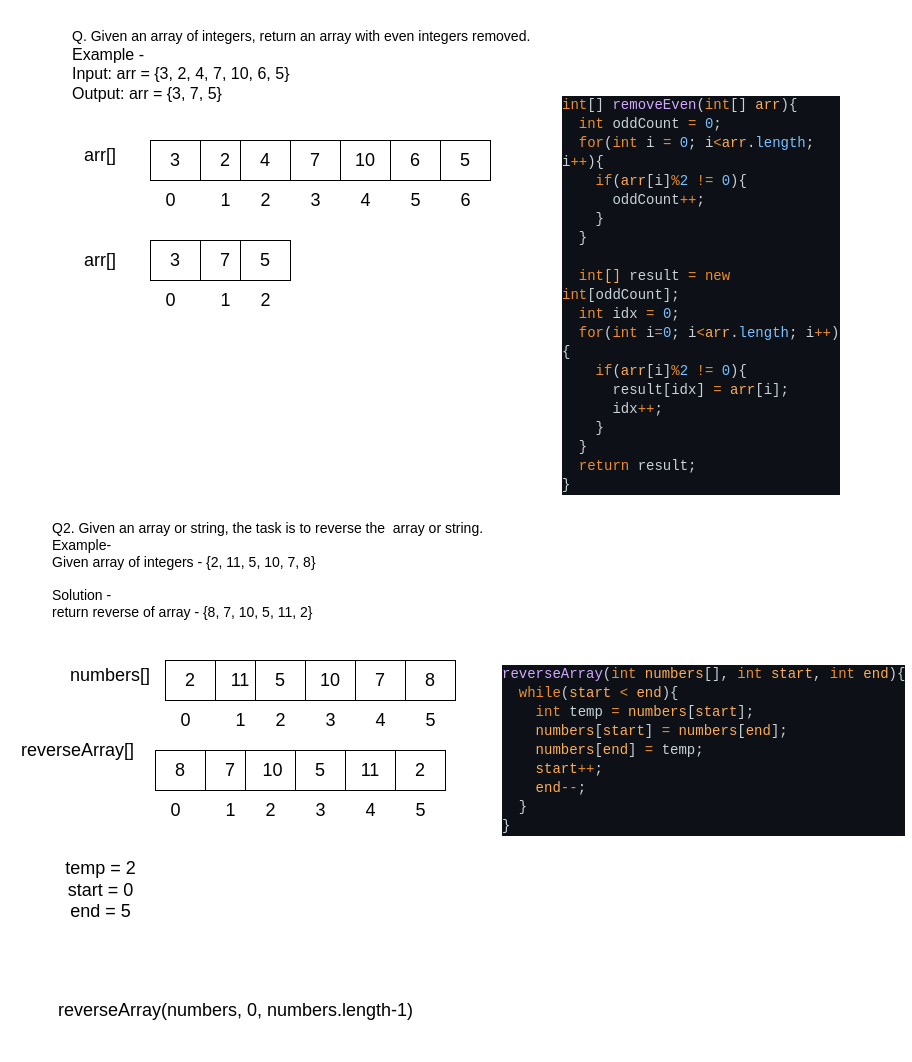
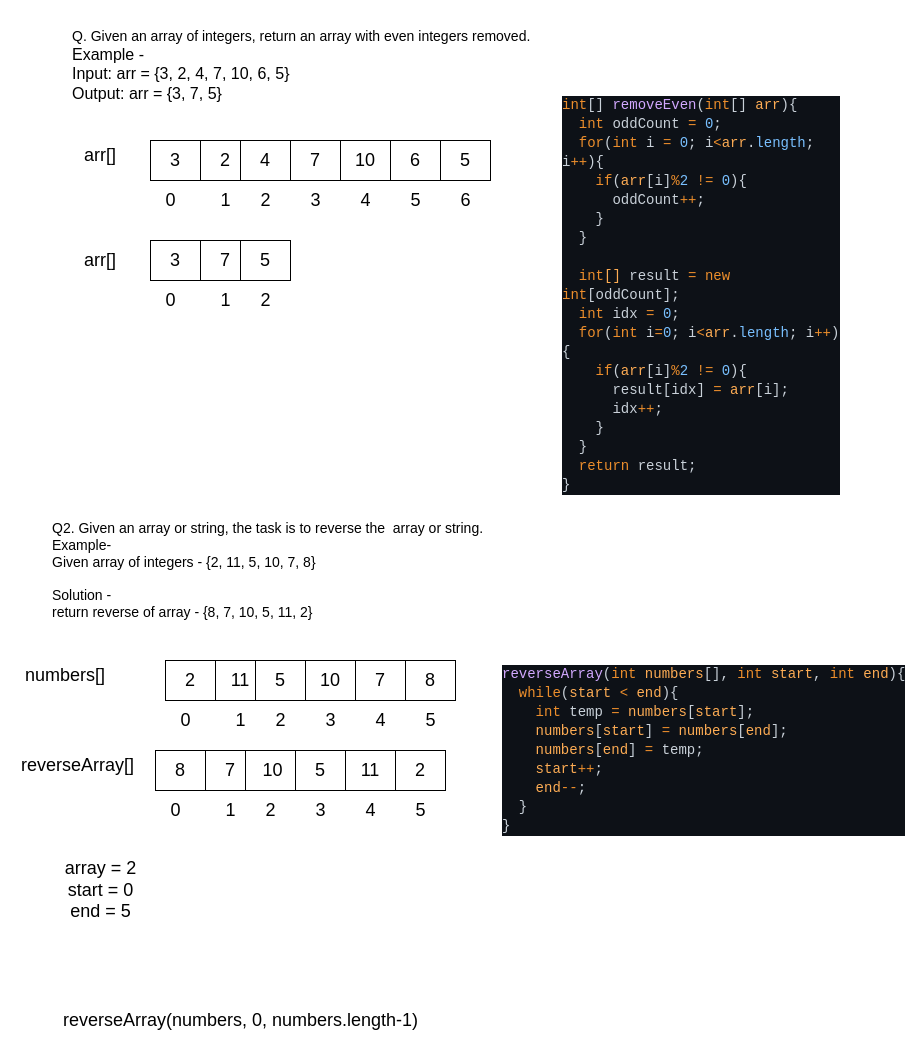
(111, 676) -> (66, 676)
(78, 751) -> (78, 766)
(101, 891) -> (101, 891)
(236, 1011) -> (241, 1021)
